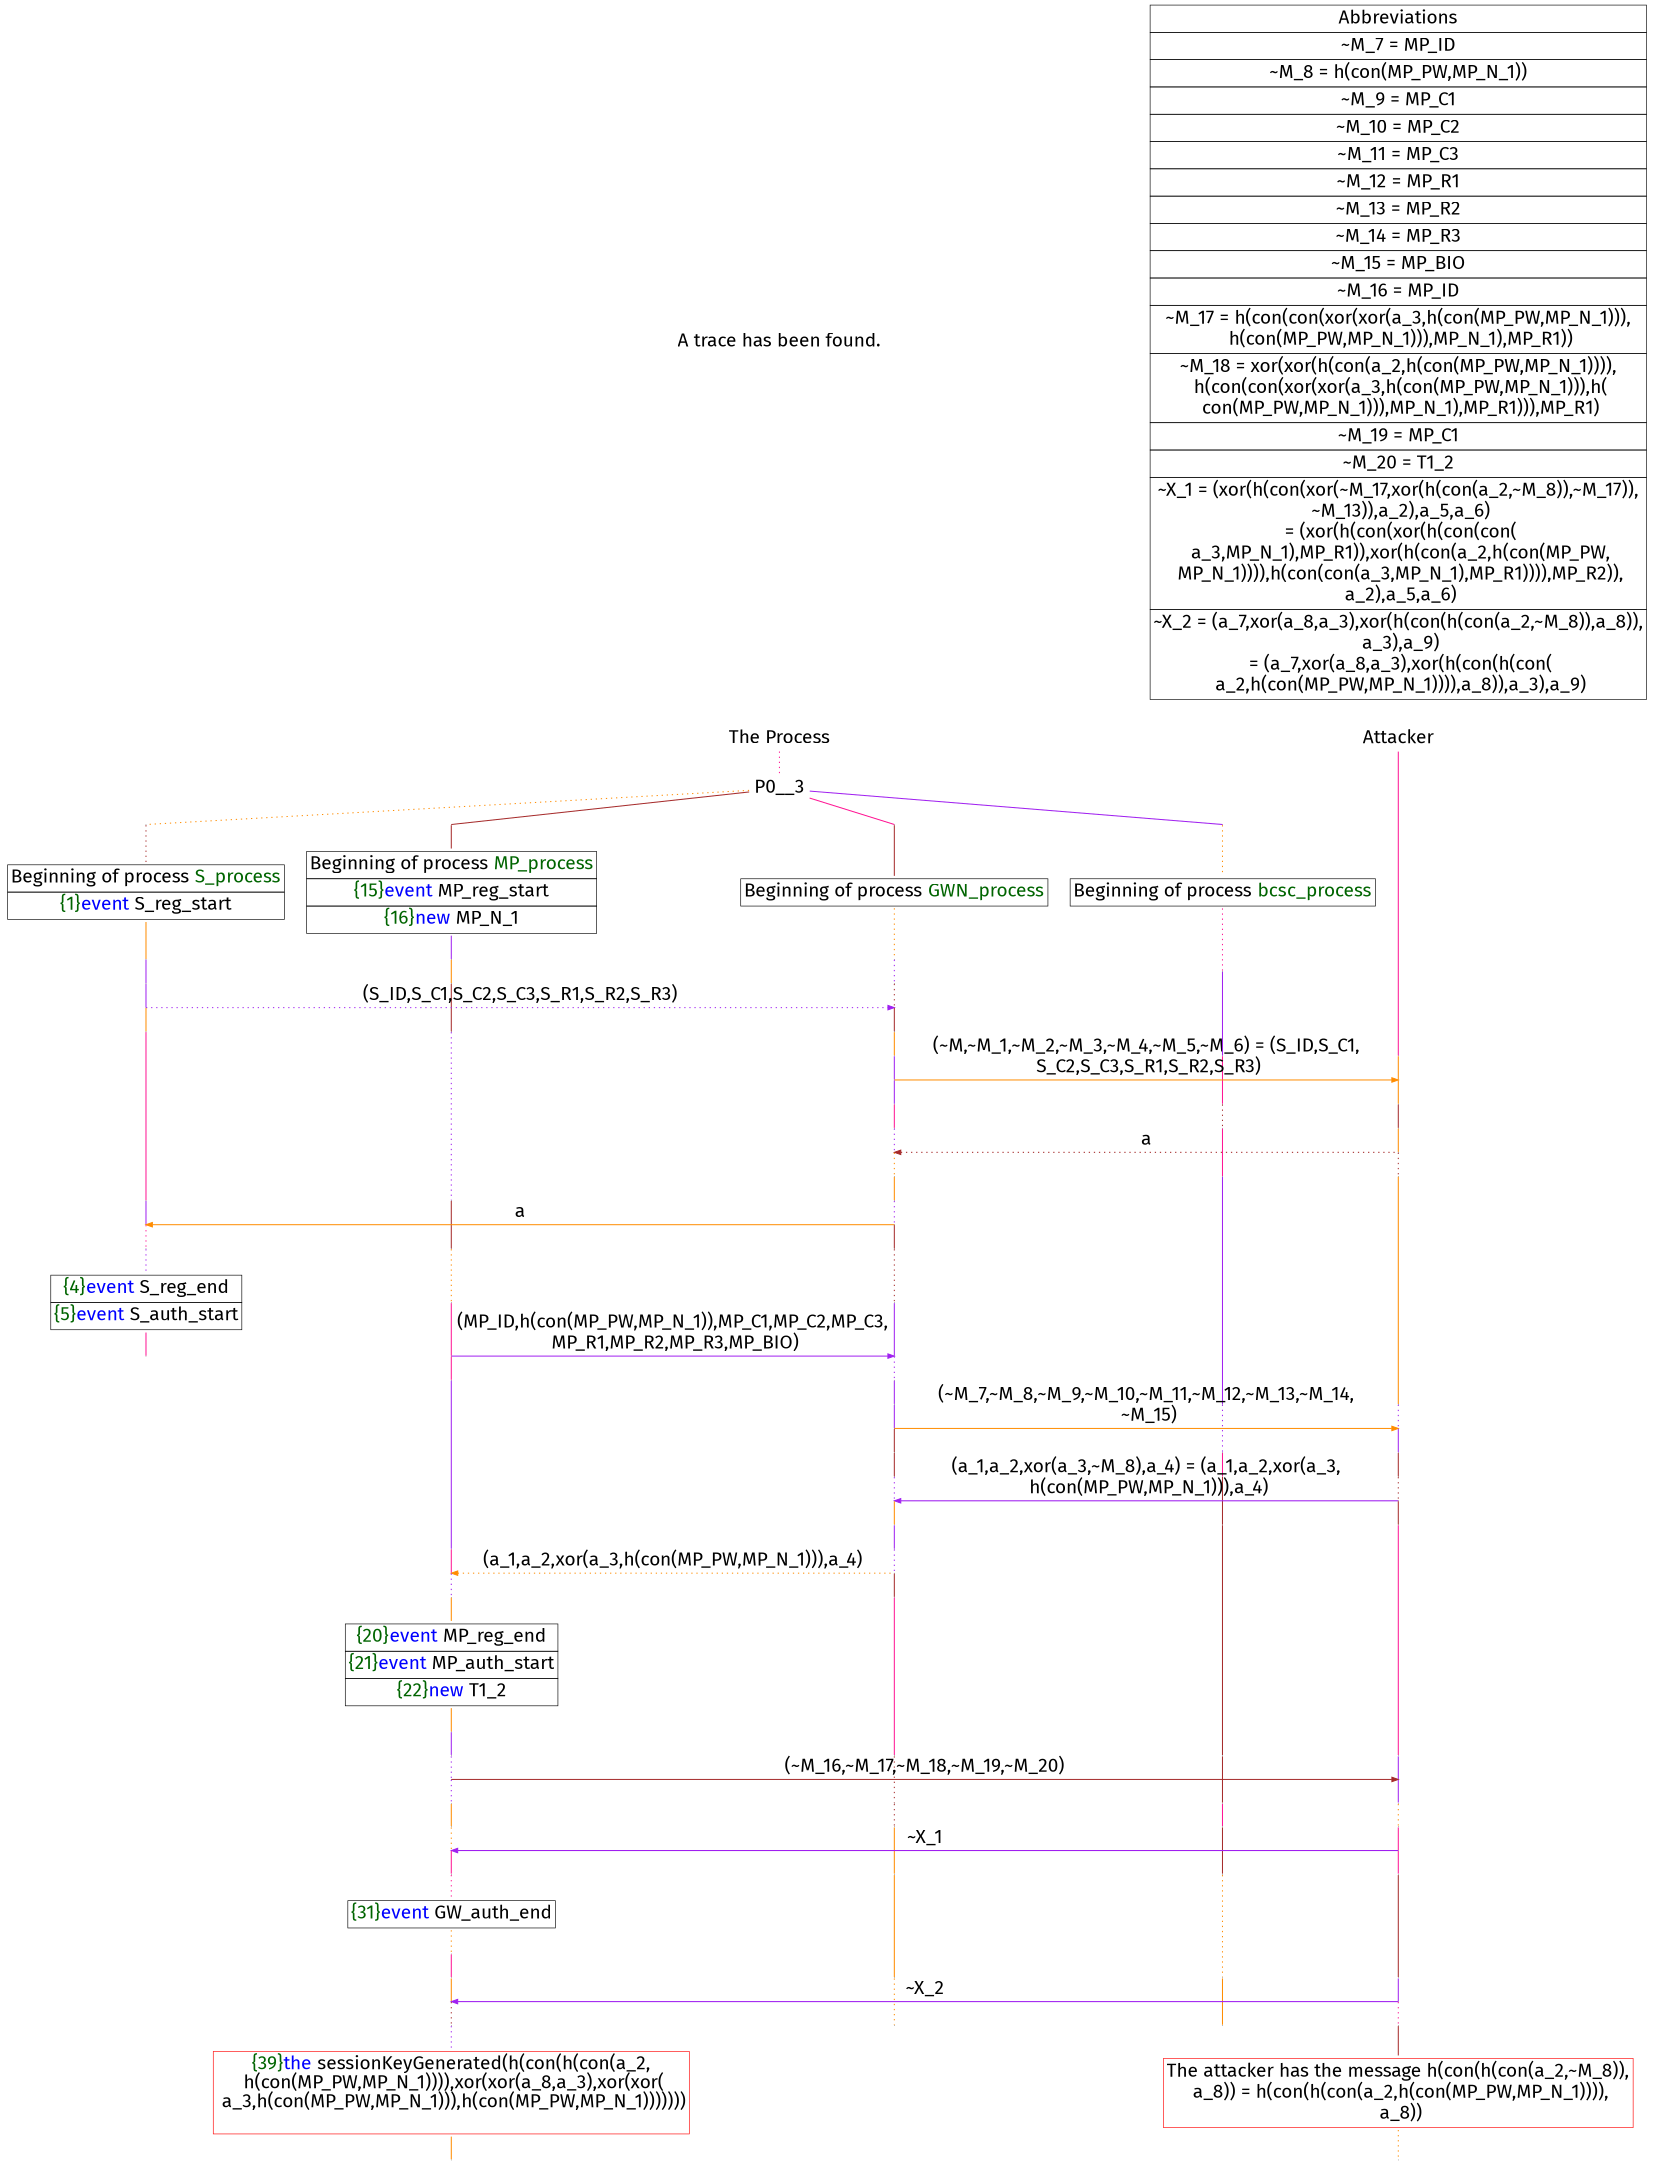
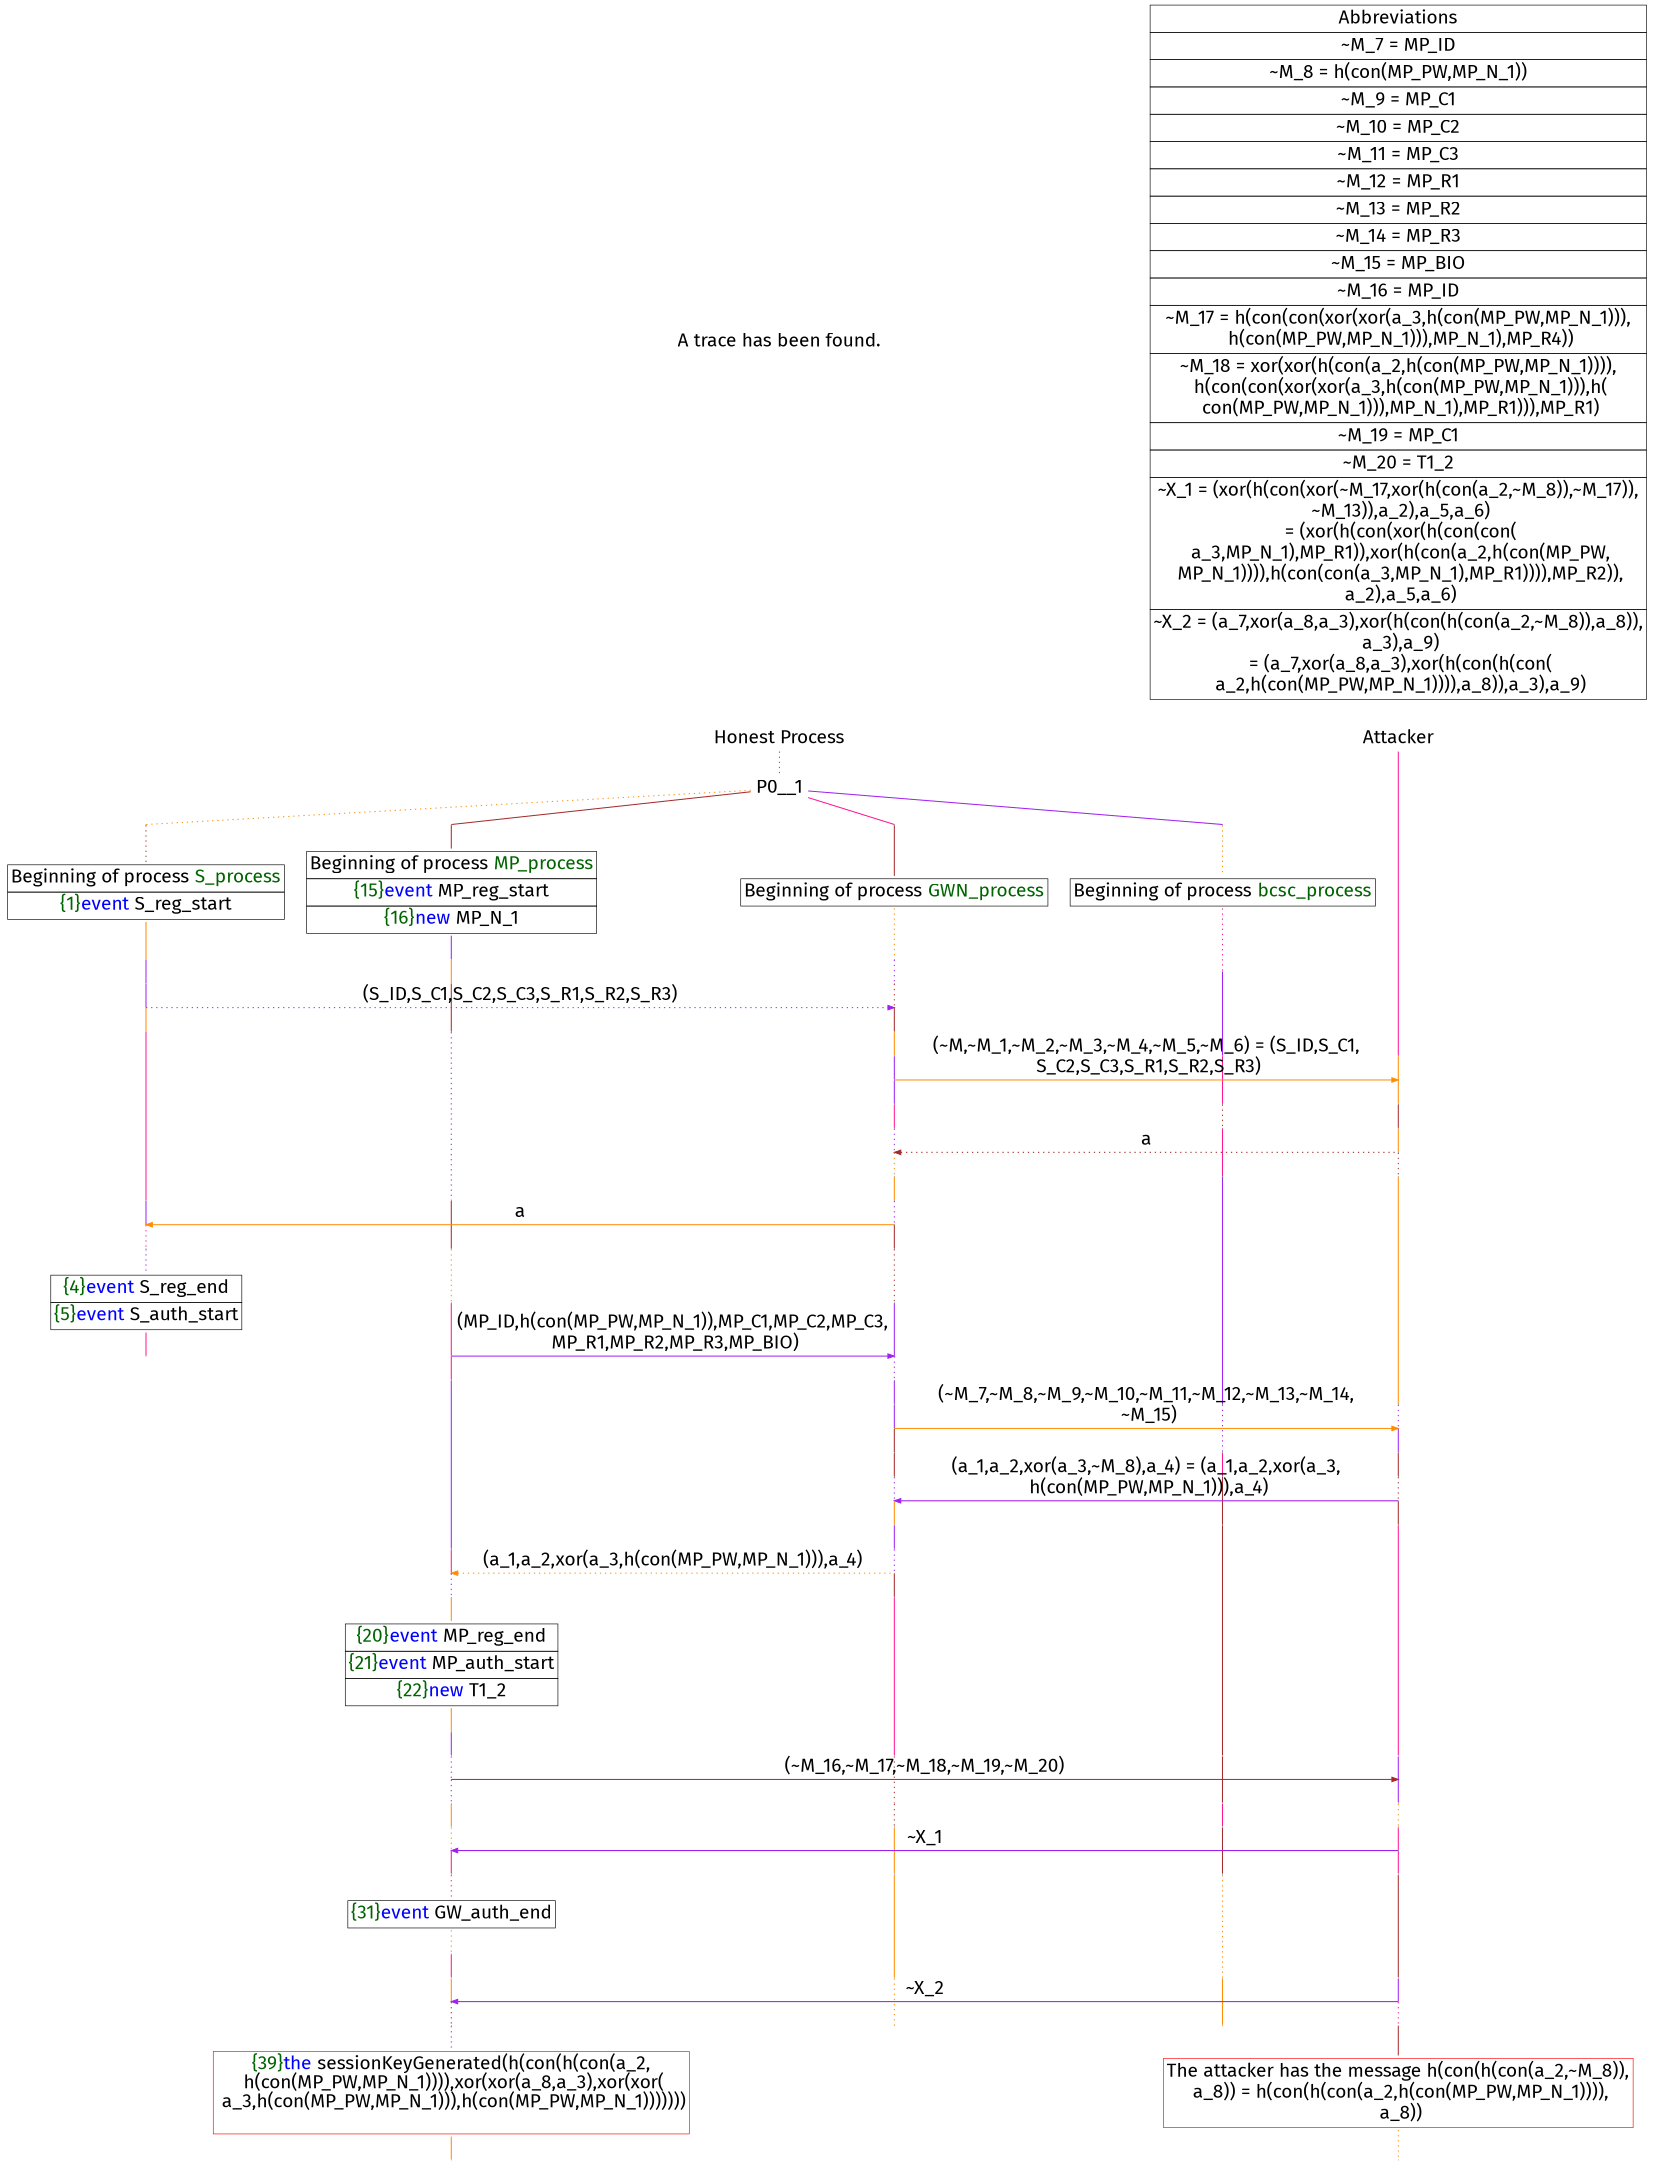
(1398, 339) -> (1398, 339)
(779, 738) -> (779, 738)
(779, 788) -> (779, 788)
